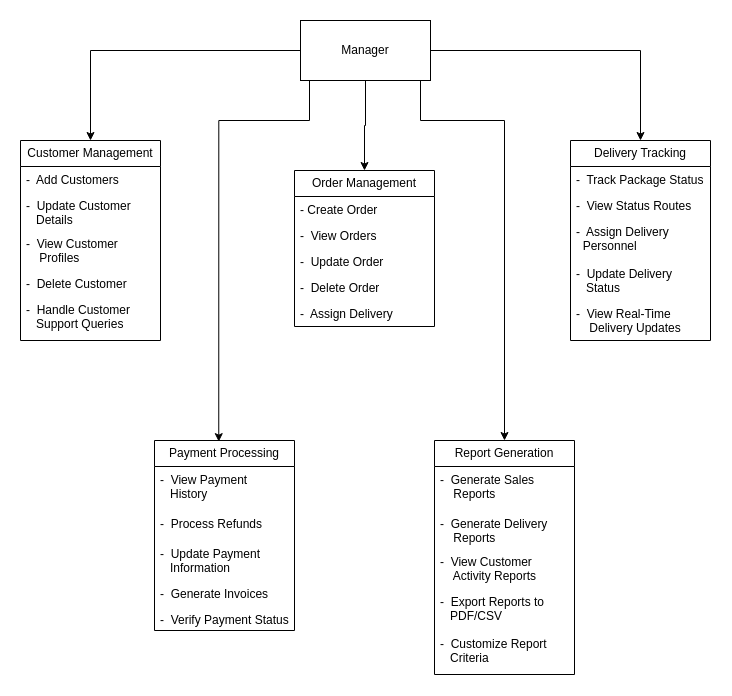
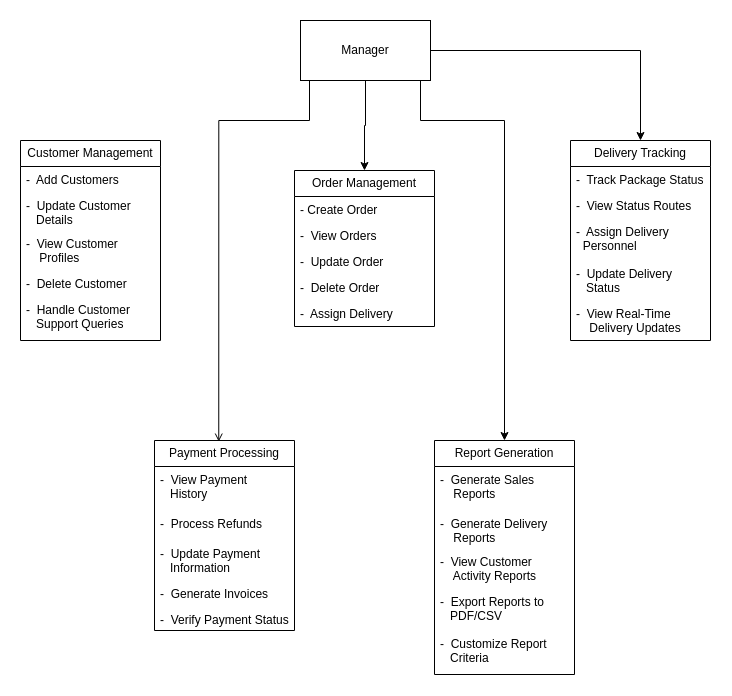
(155, 51) -> none
(219, 433) -> (219, 434)
